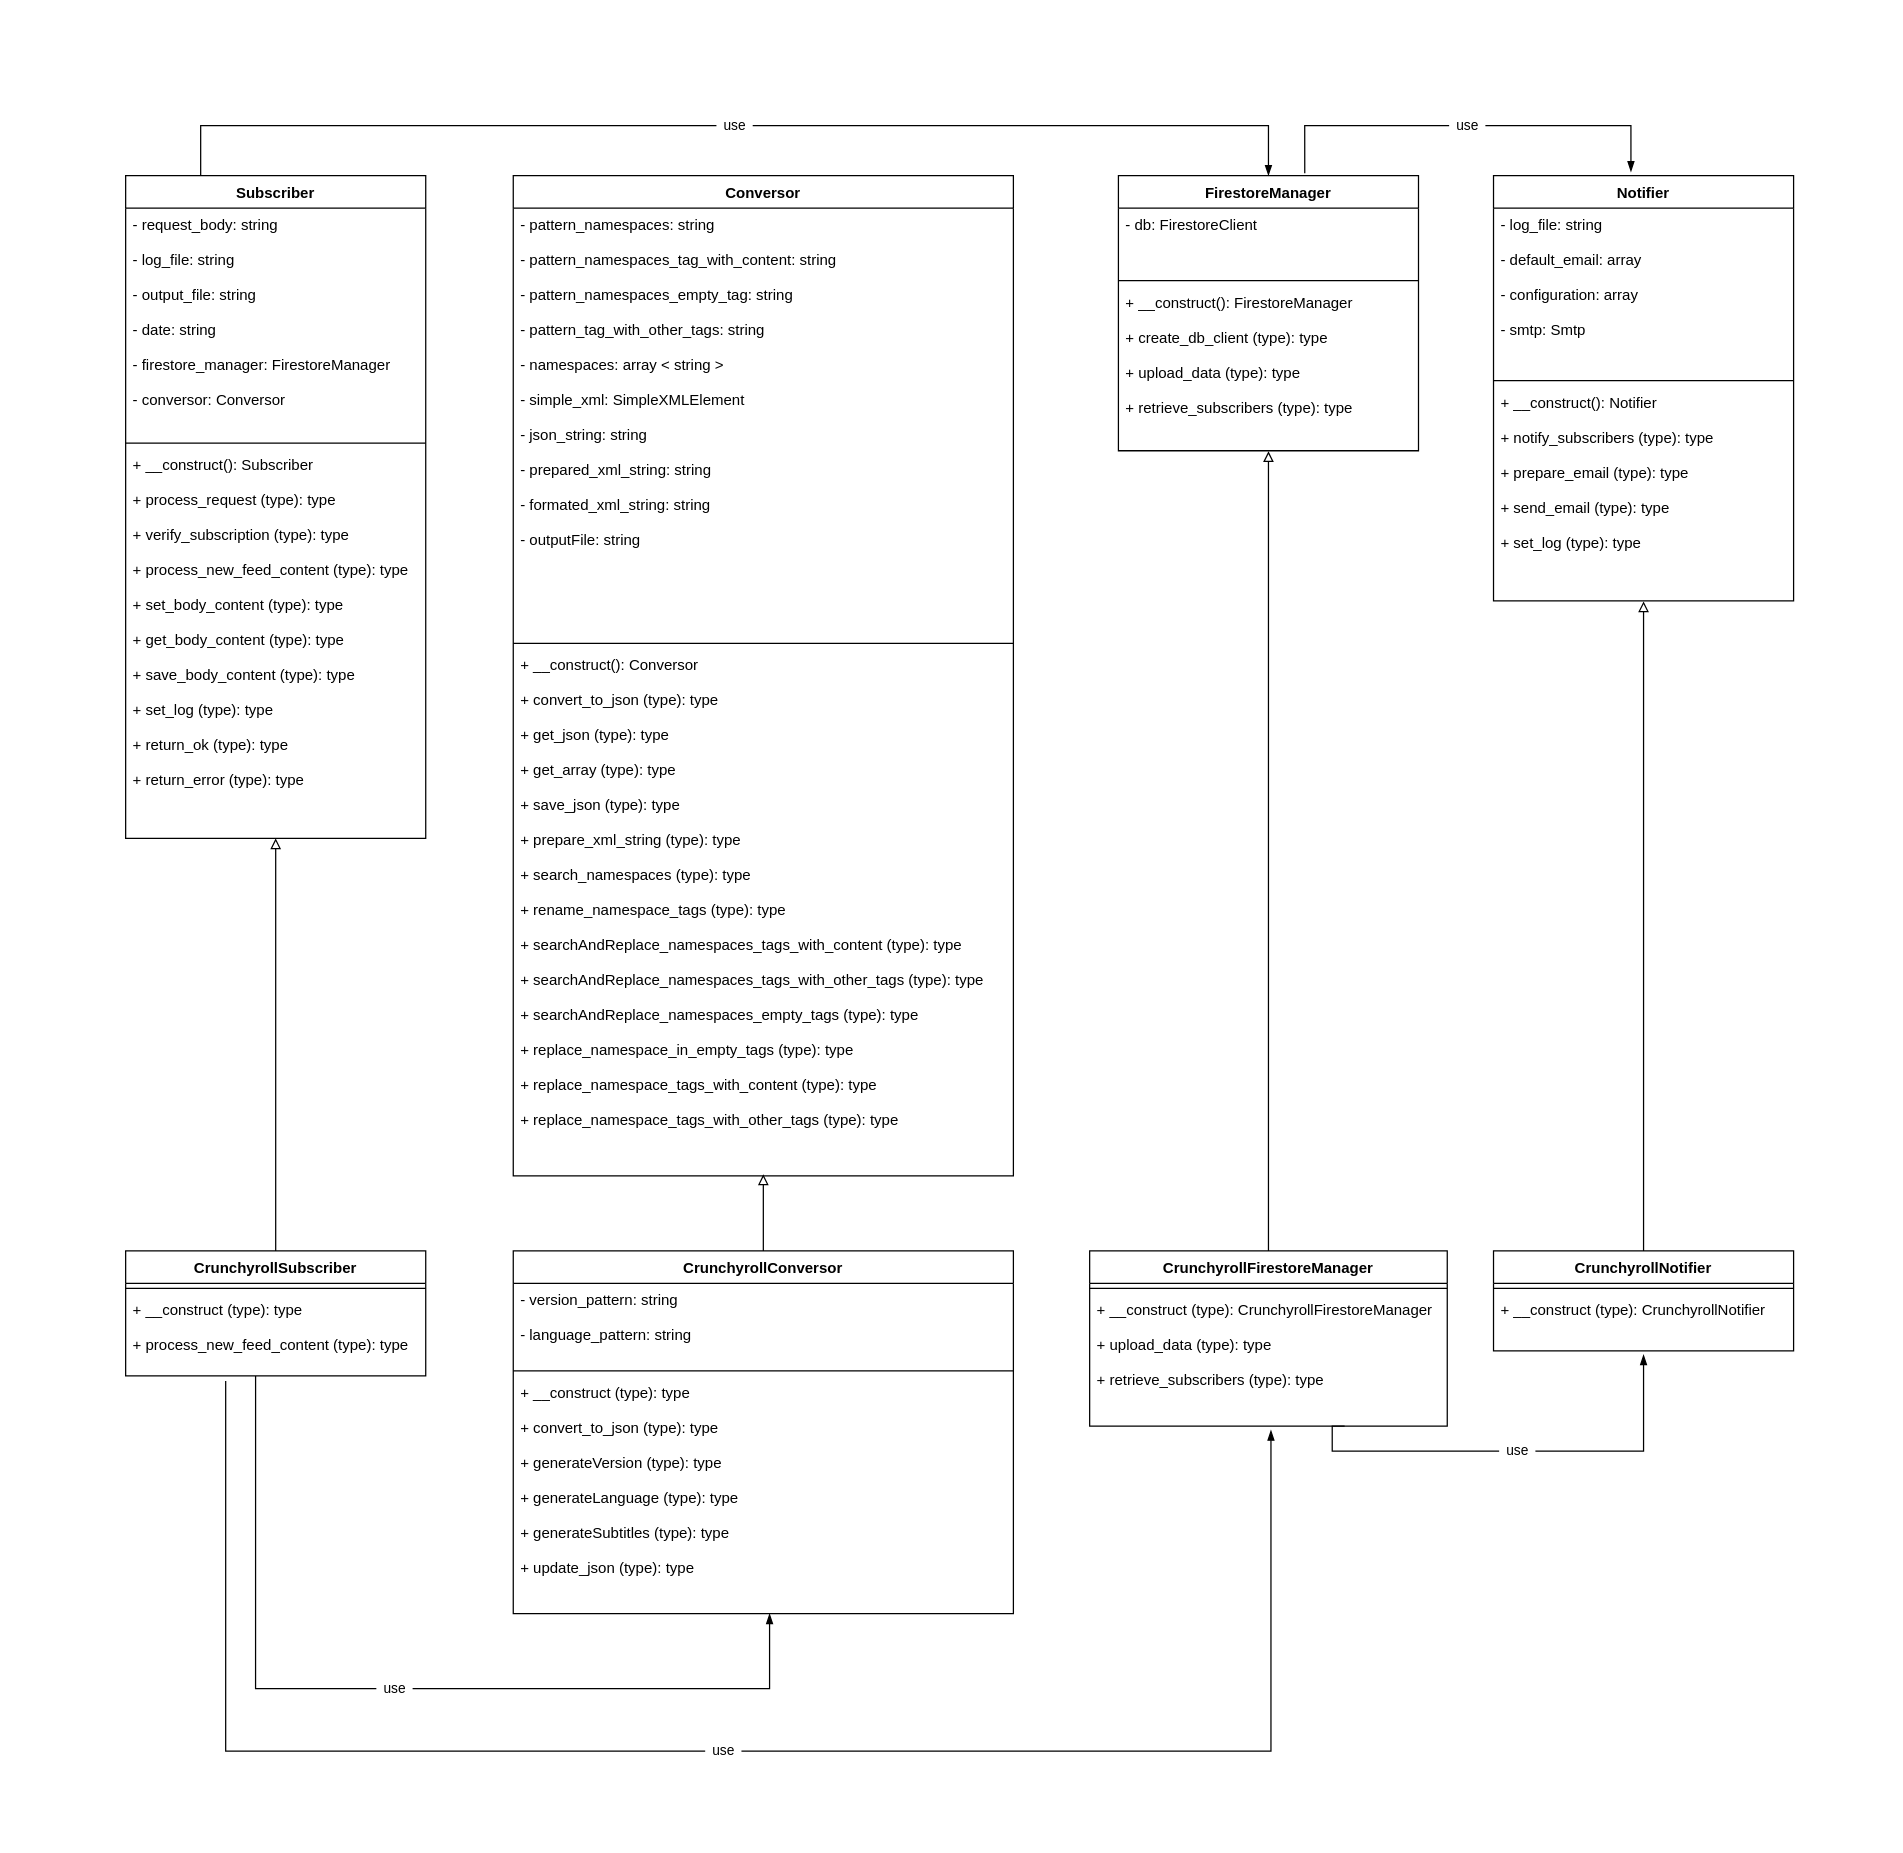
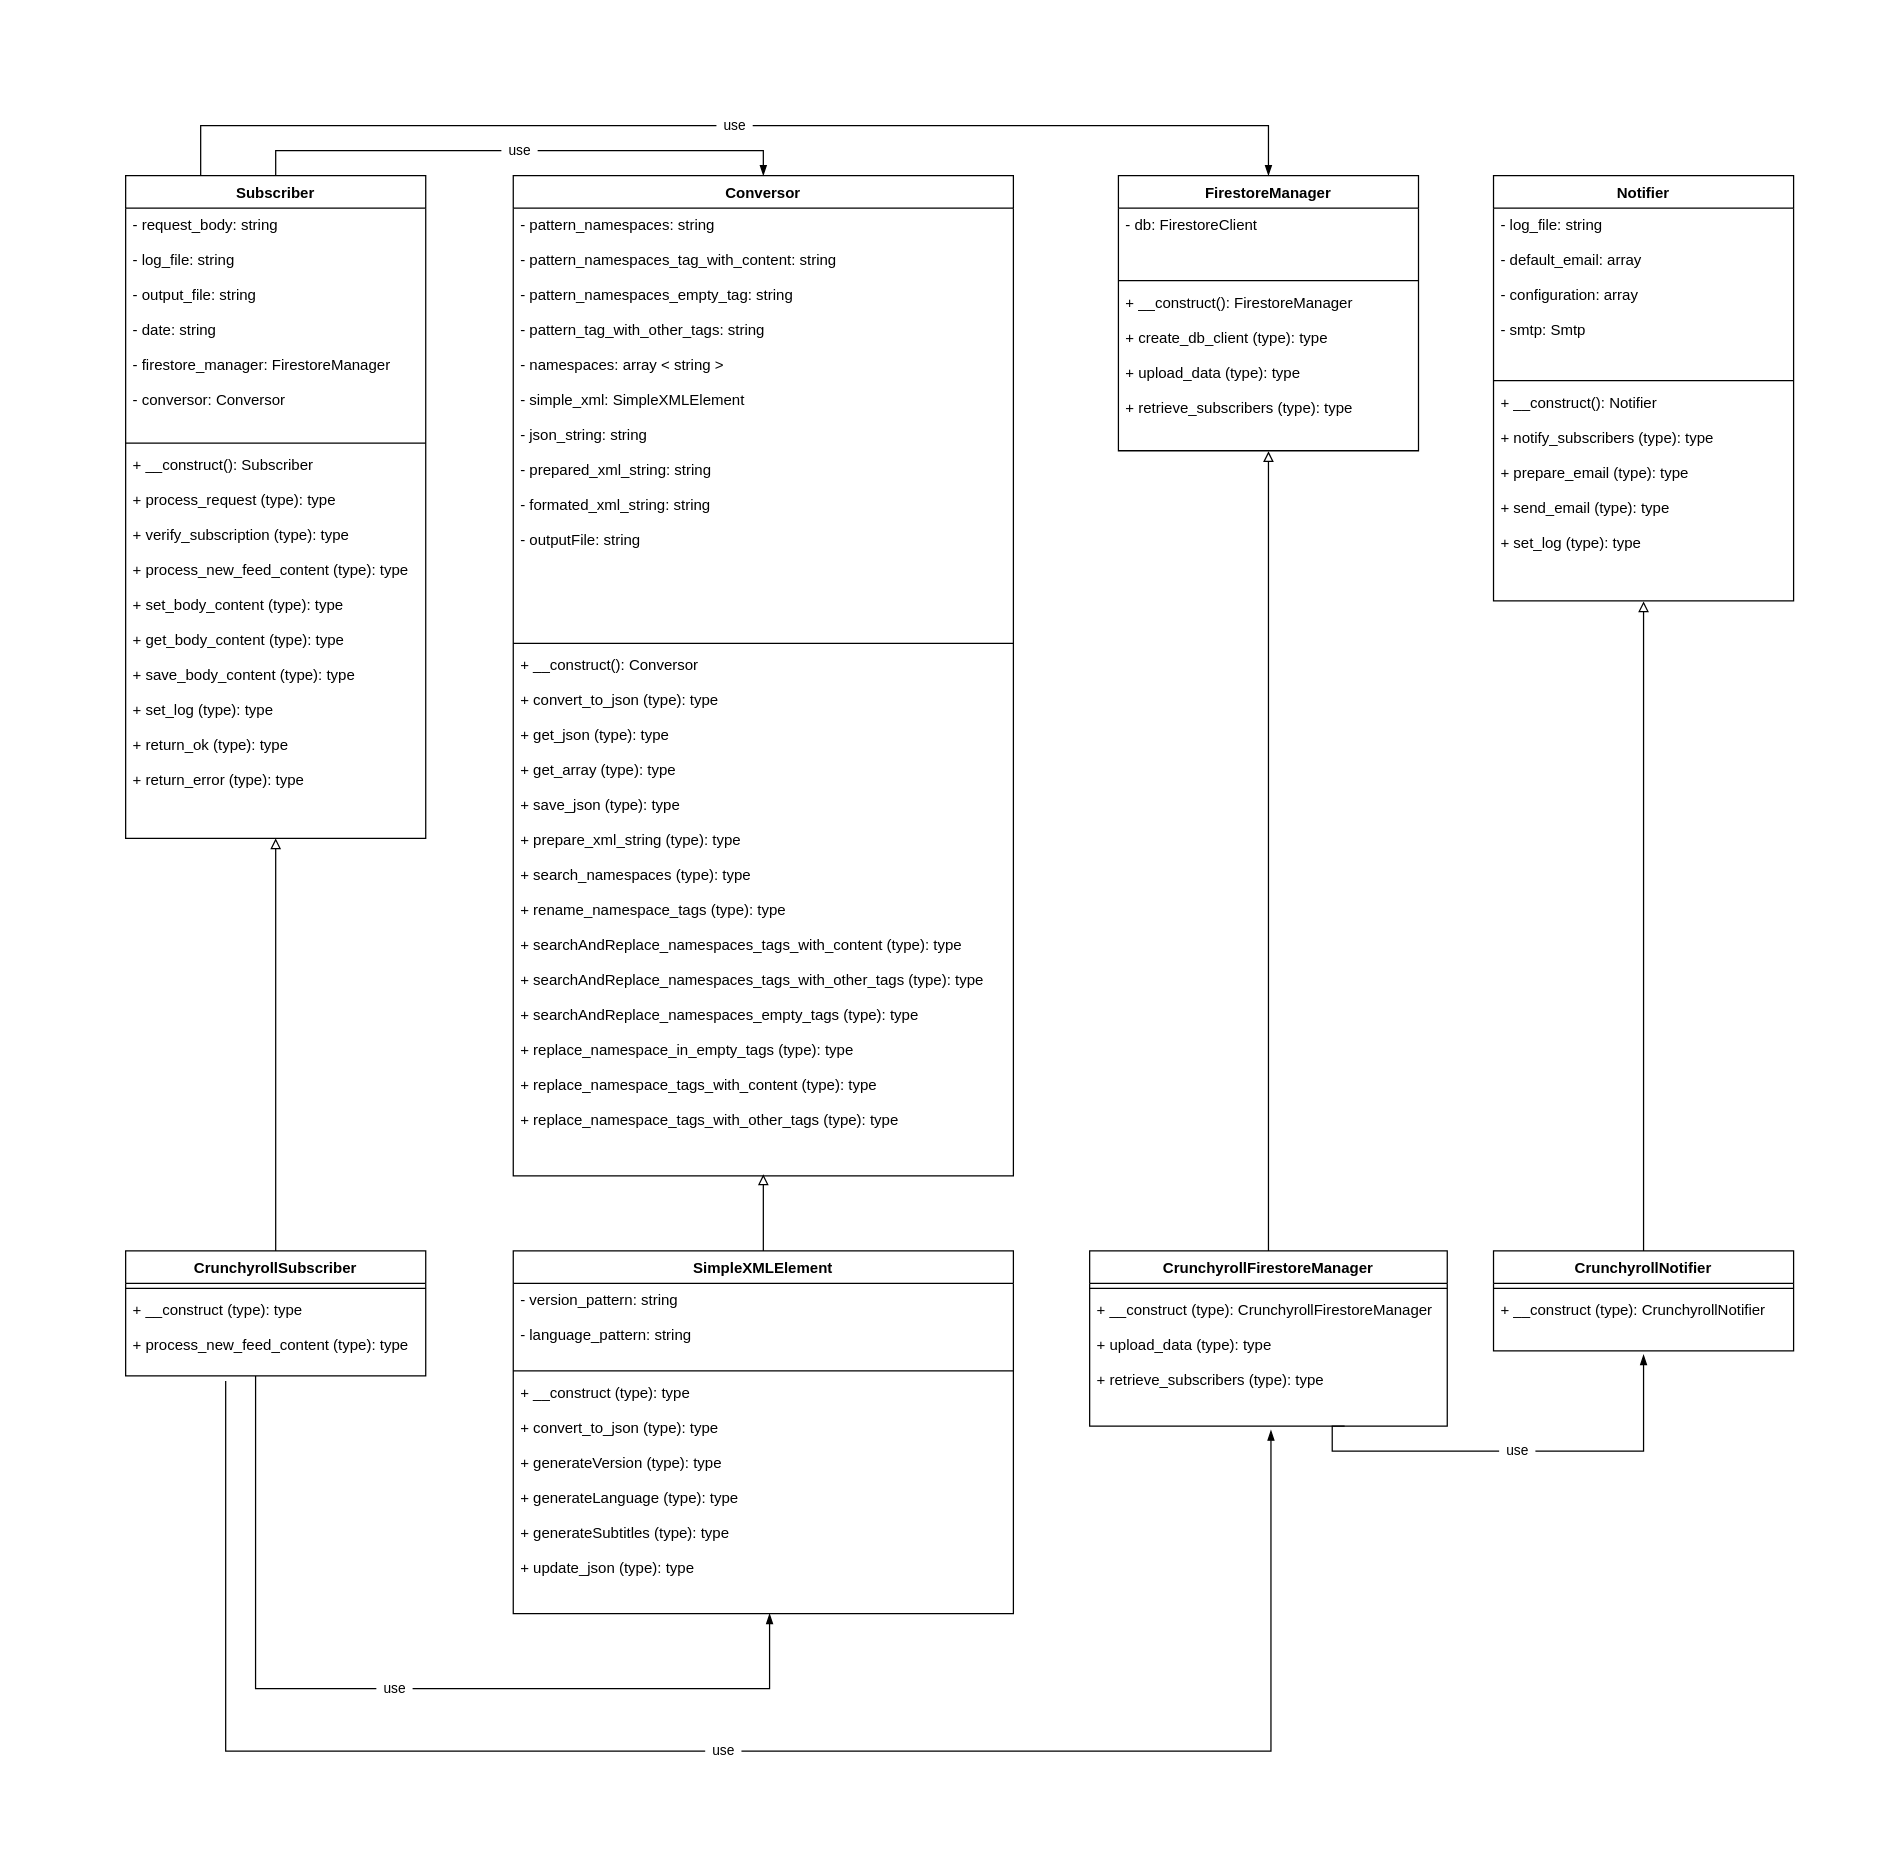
(1461, 126) -> none
none -> (514, 151)
(763, 1268) -> (763, 1268)
